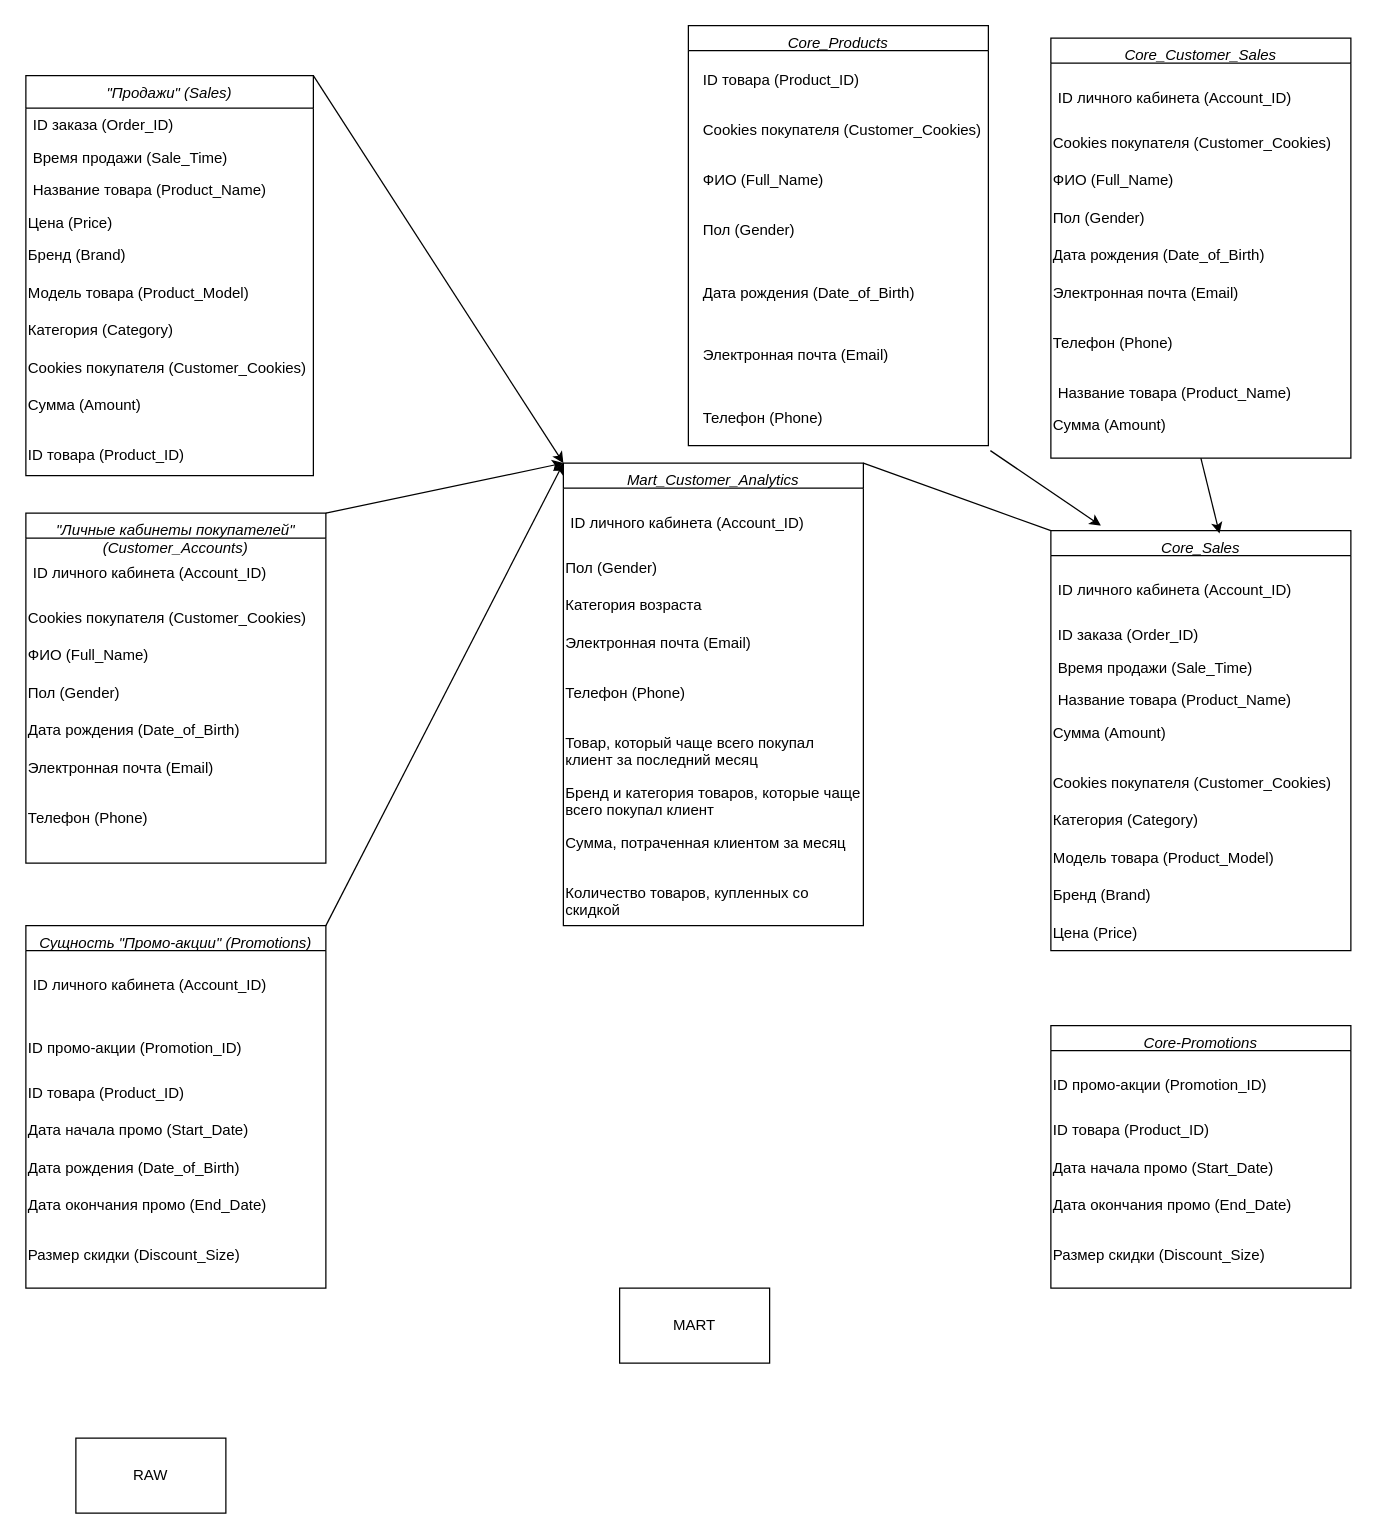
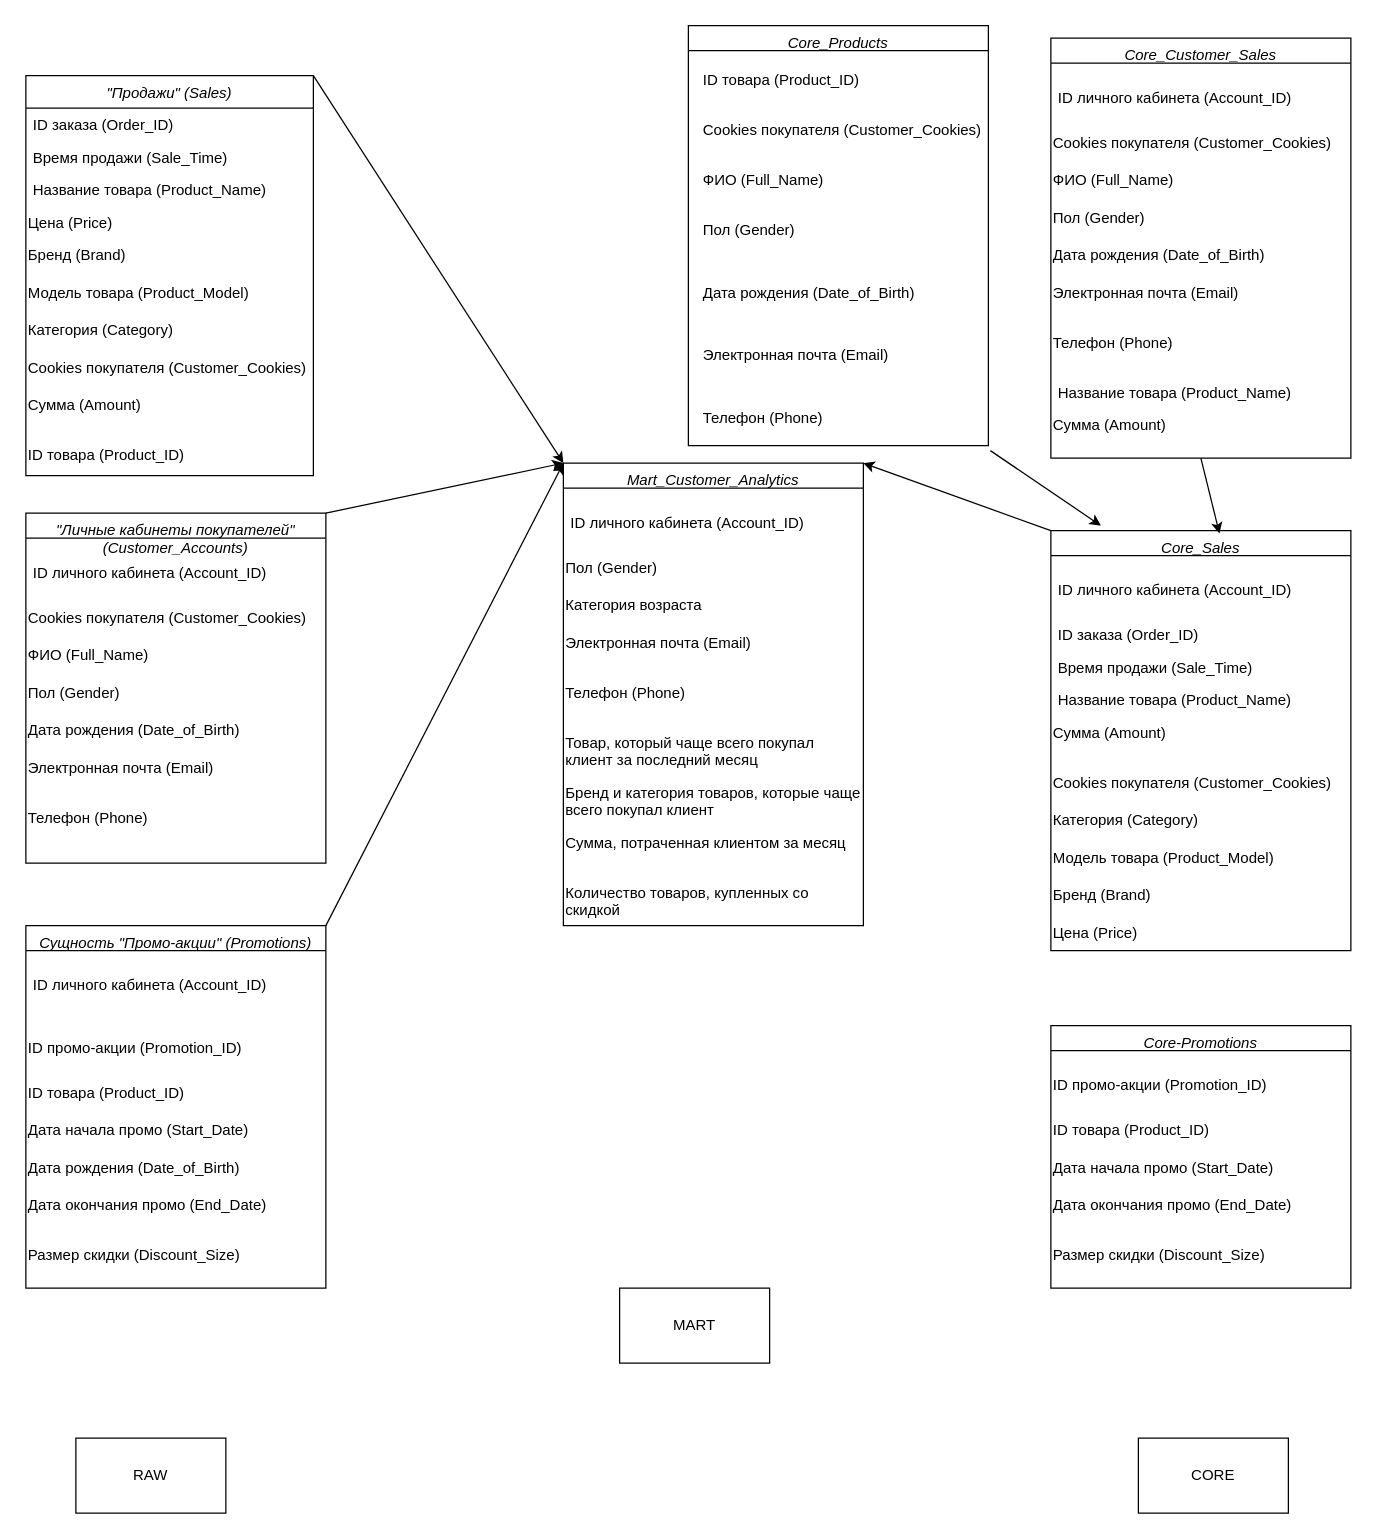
(869, 465) -> (872, 467)
none -> (1213, 1476)
